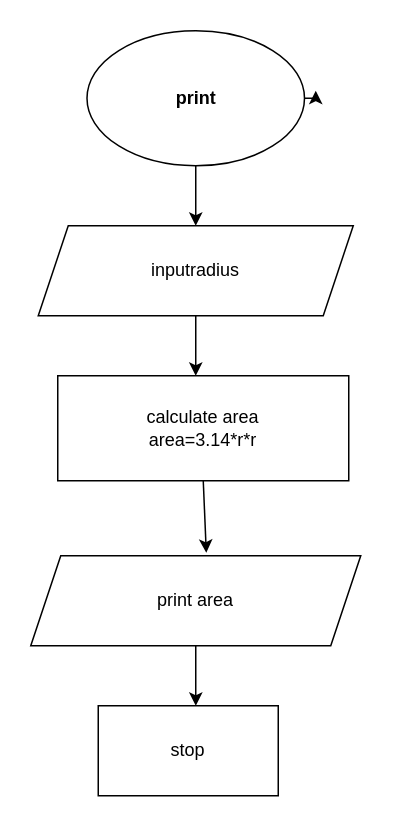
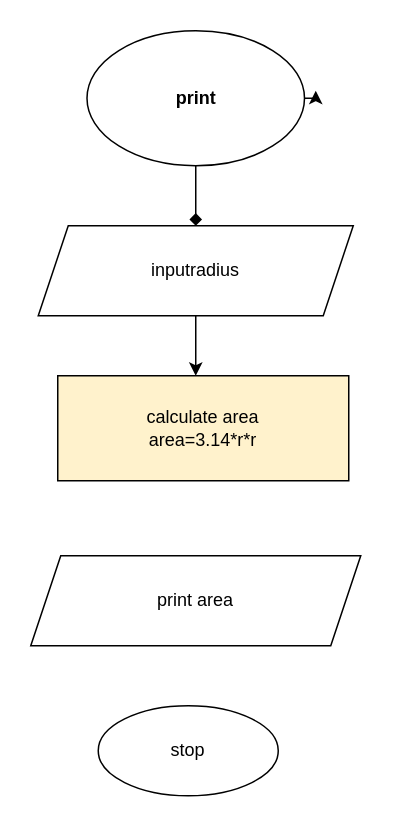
(196, 214) -> (196, 213)
(203, 428) -> (203, 428)
(205, 512) -> none
(196, 671) -> none
(188, 751) -> (188, 751)
